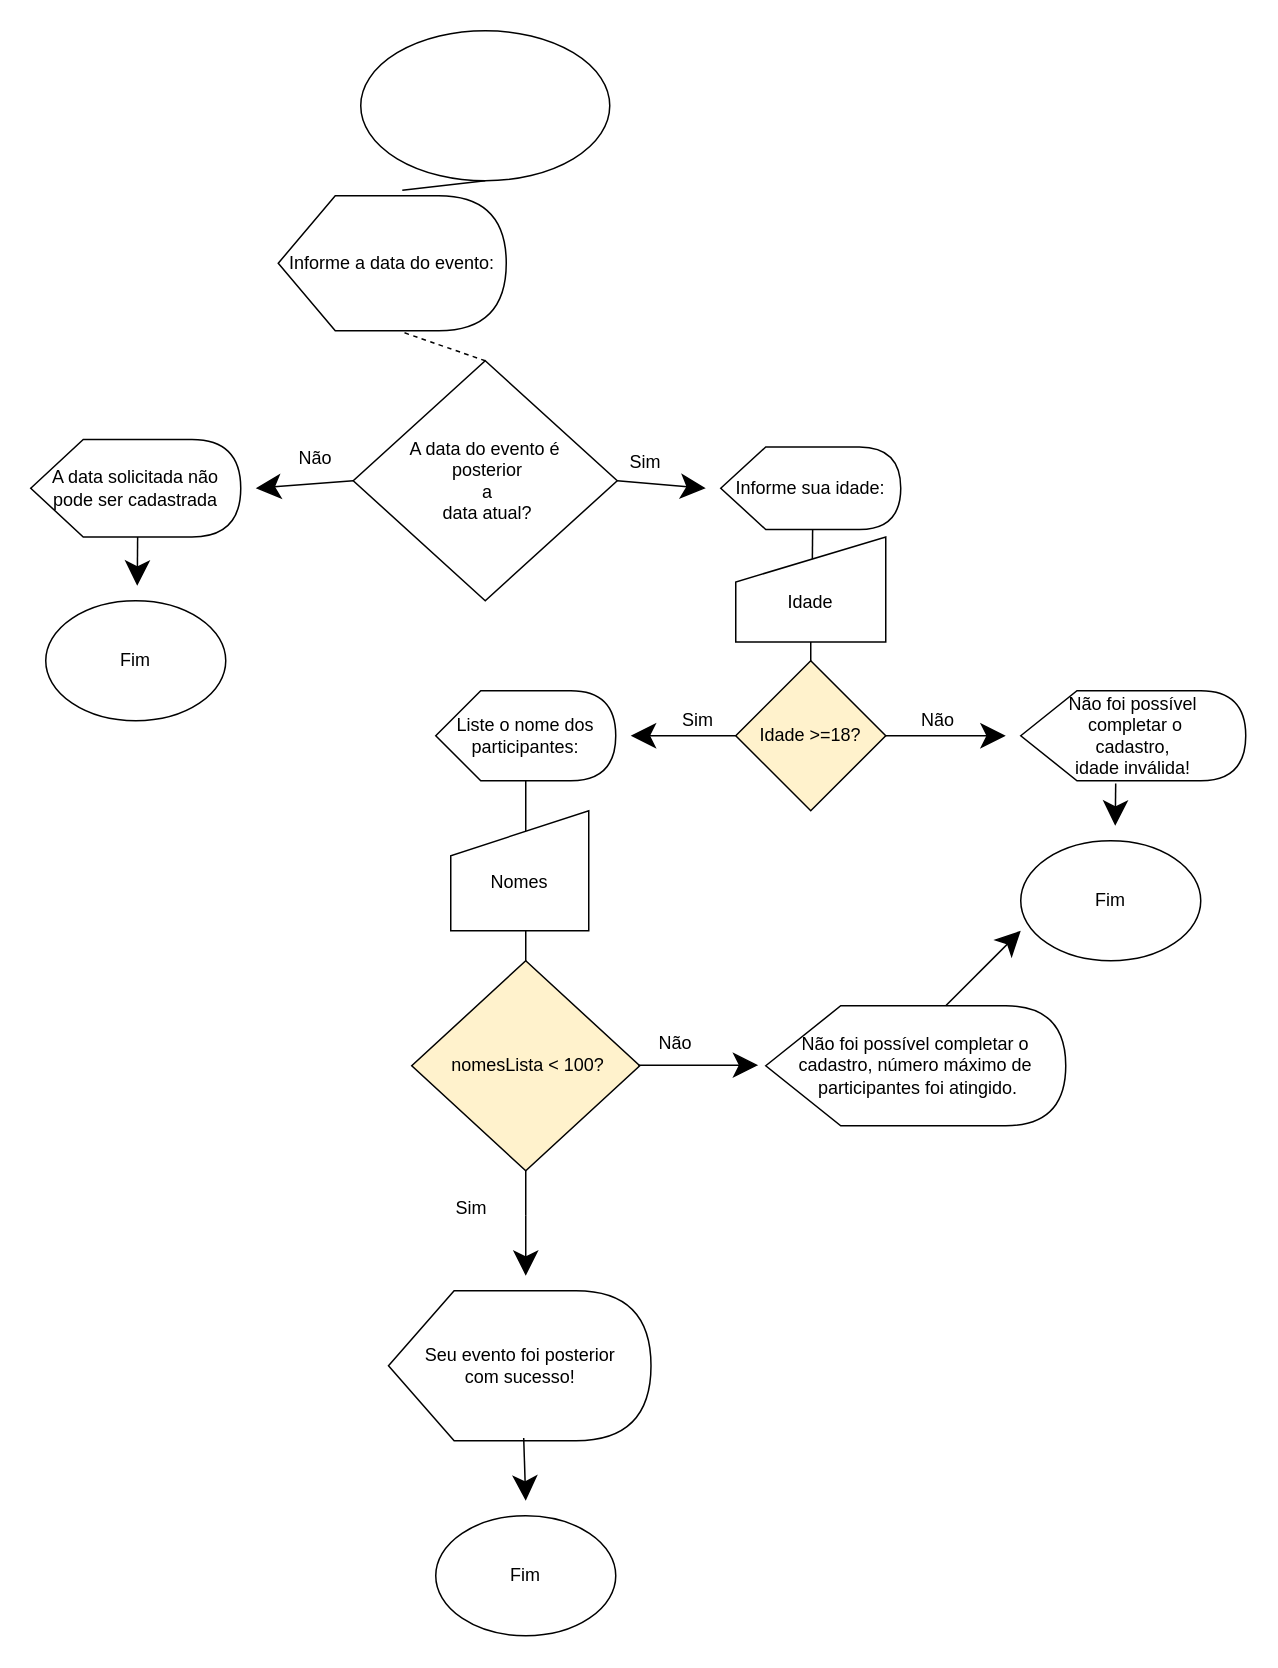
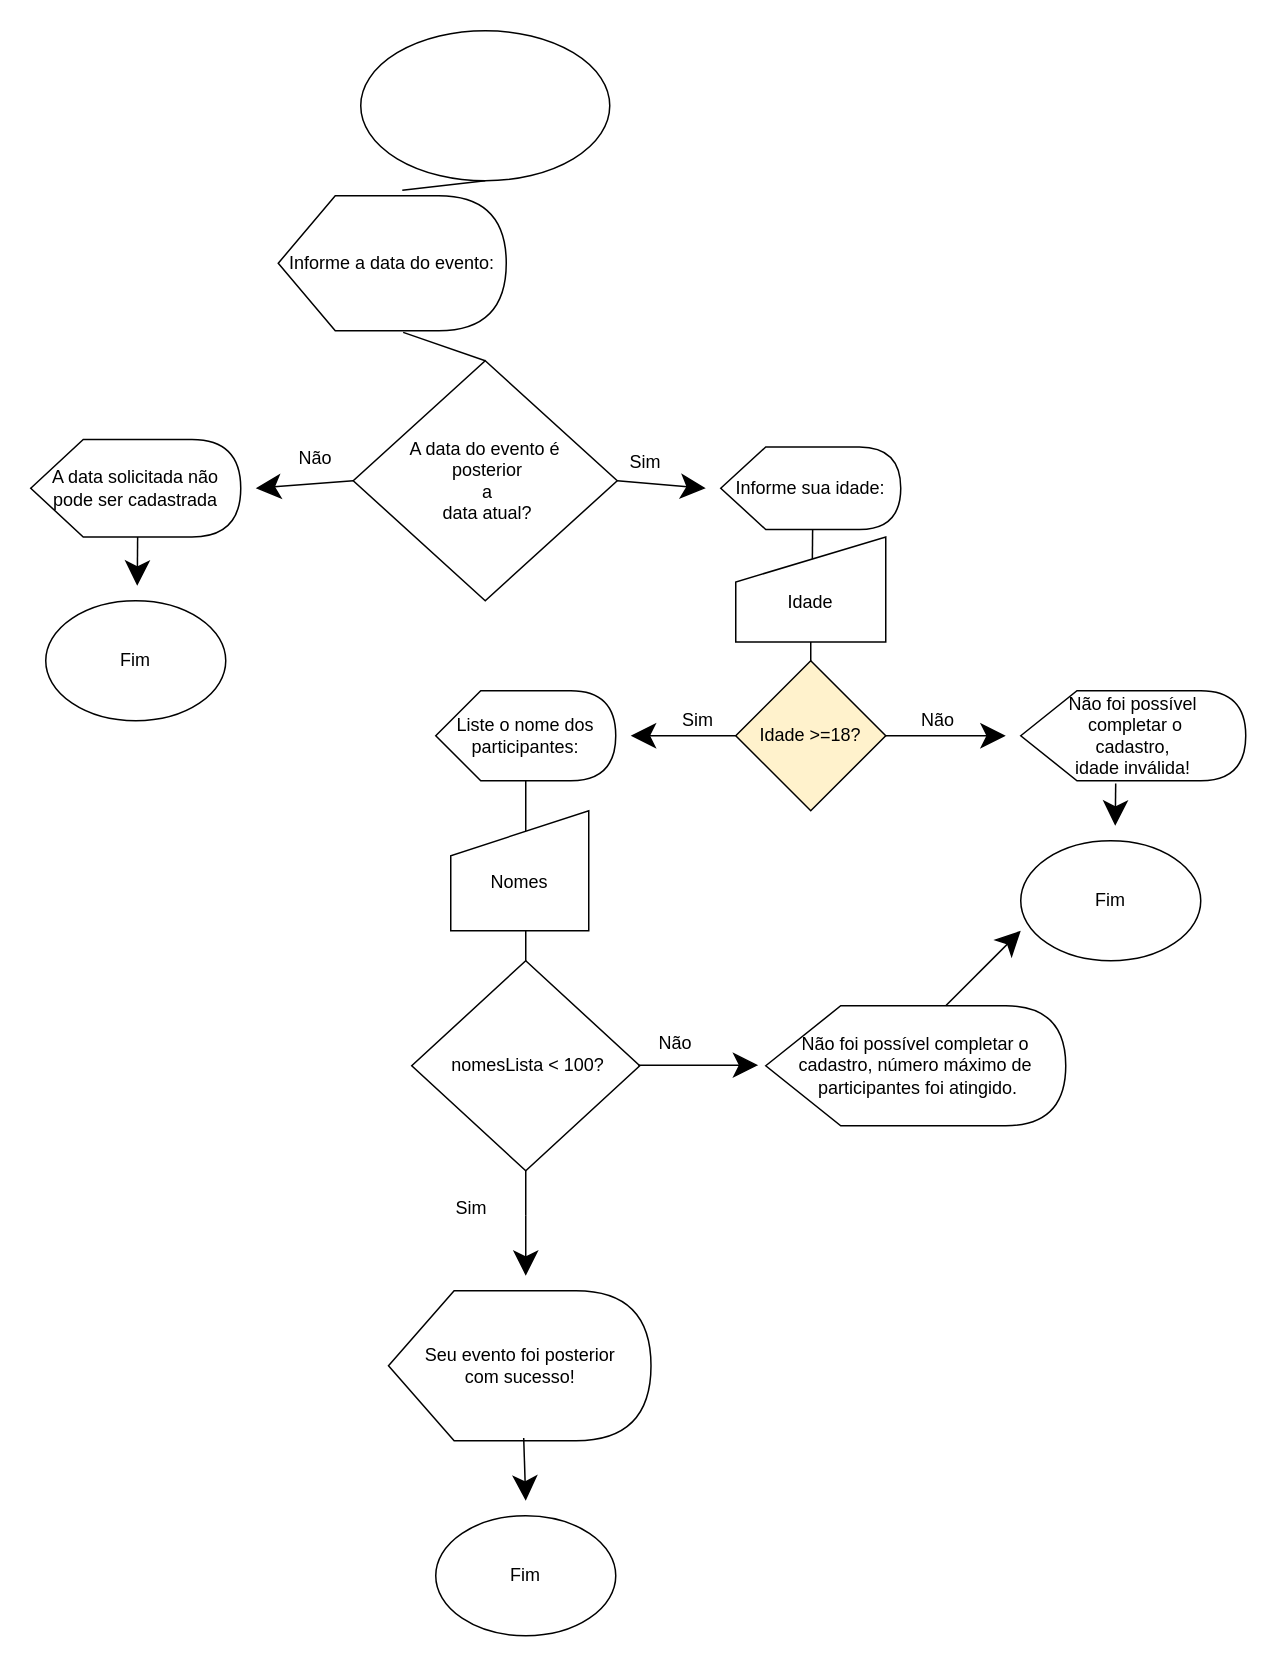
(442, 346) -> (442, 346)
(526, 1066) -> (526, 1066)
